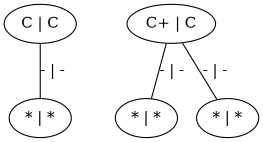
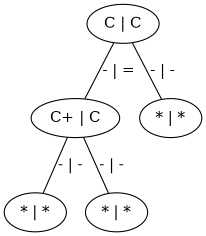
none -> (99, 71)
